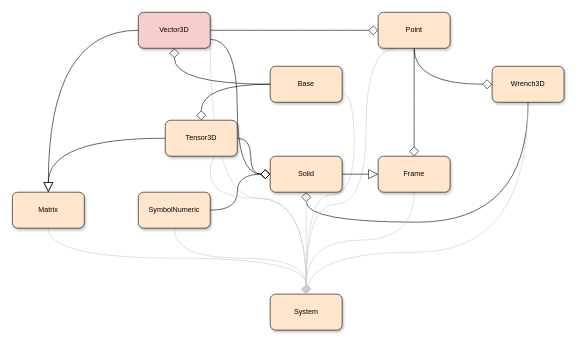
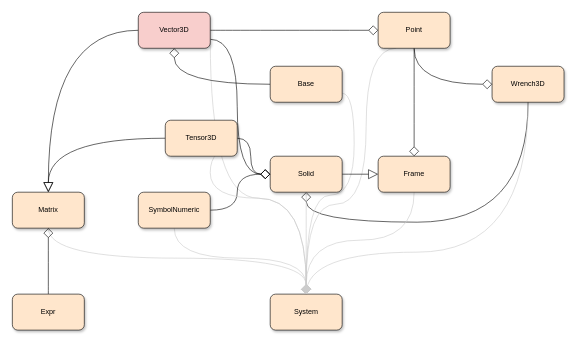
(222, 90) -> none
none -> (48, 266)
none -> (48, 312)
